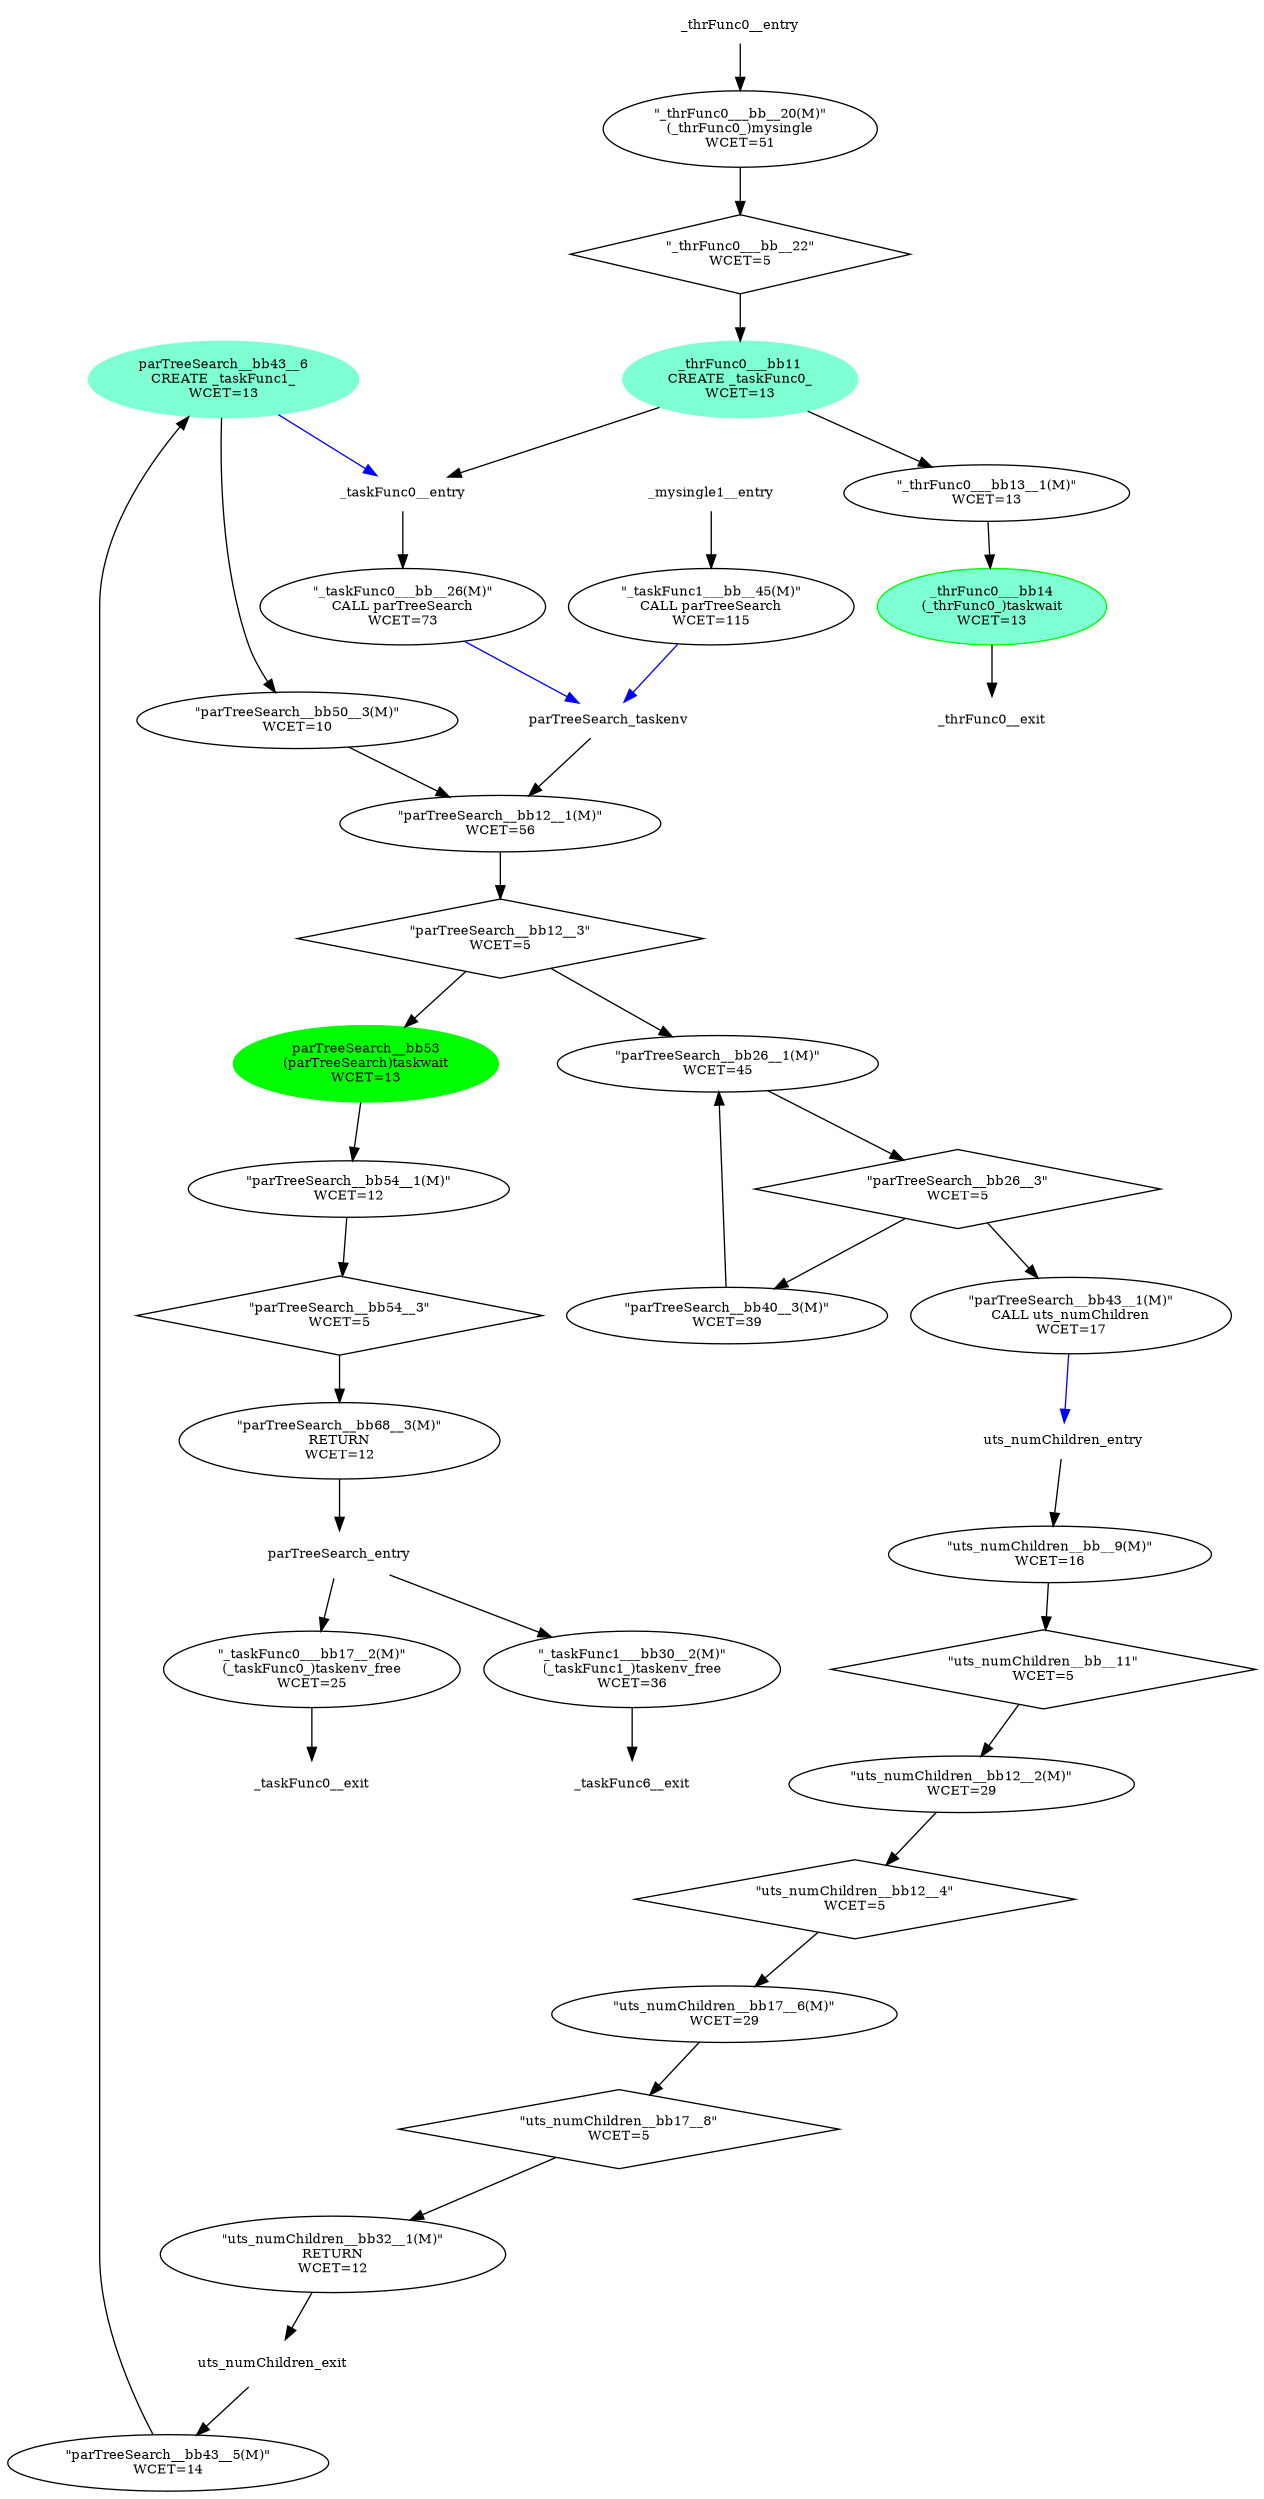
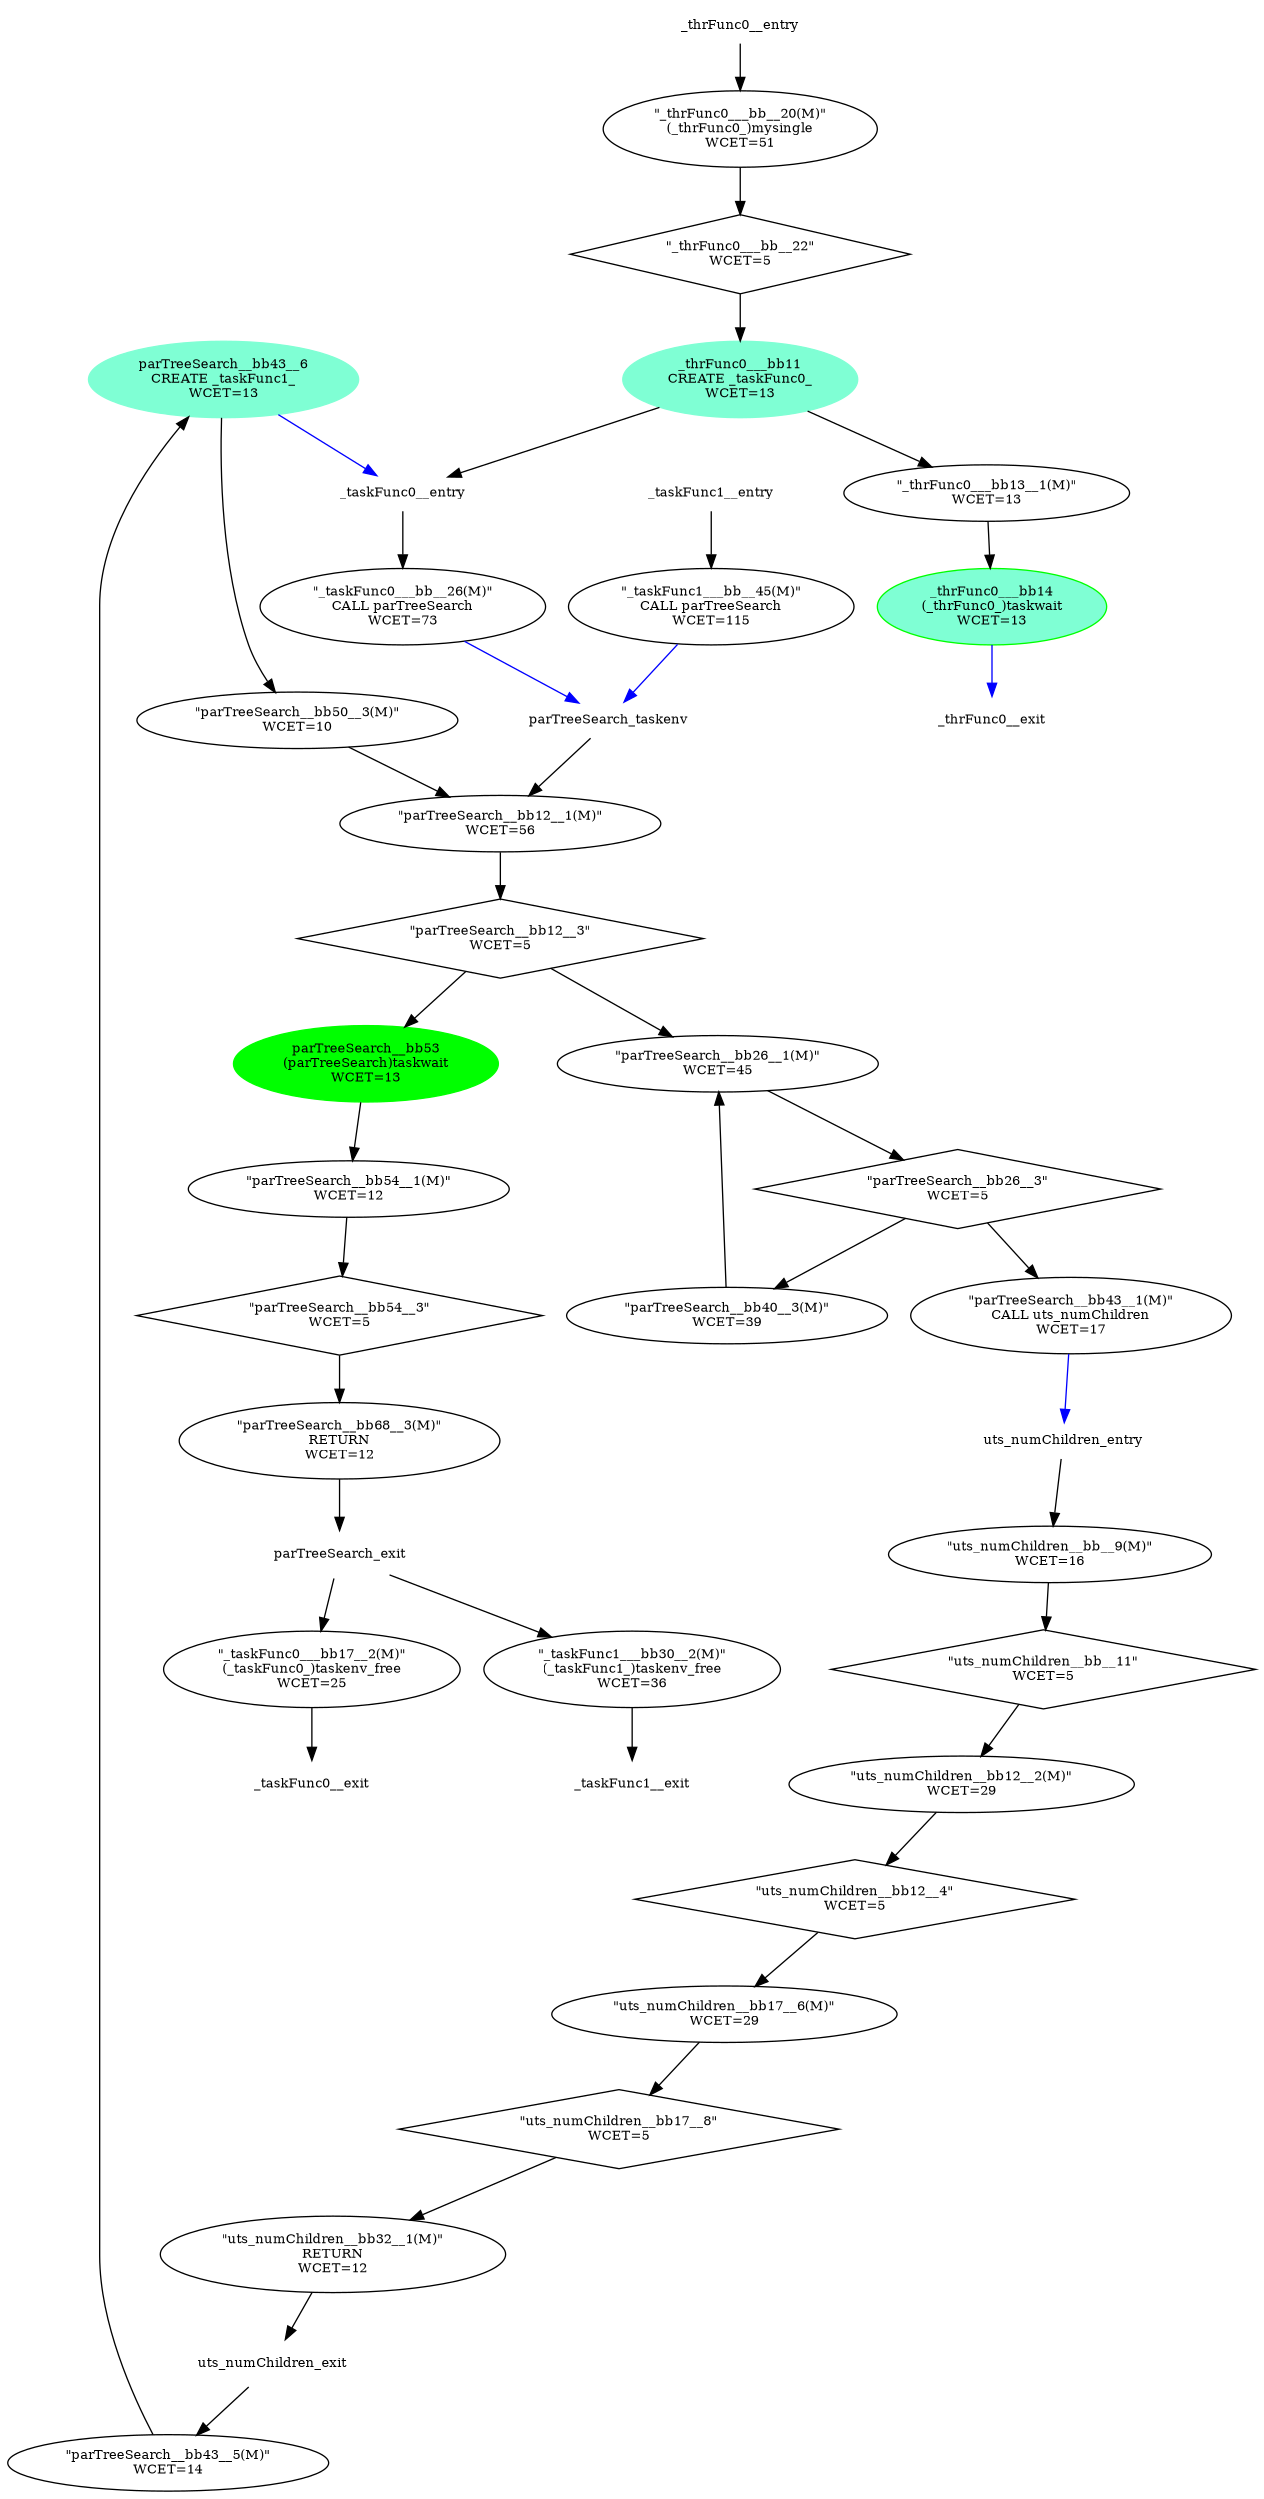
(711, 493) -> (711, 493)
(992, 664) -> (992, 664)
(340, 1554) -> (340, 1554)
(632, 1784) -> (632, 1784)
